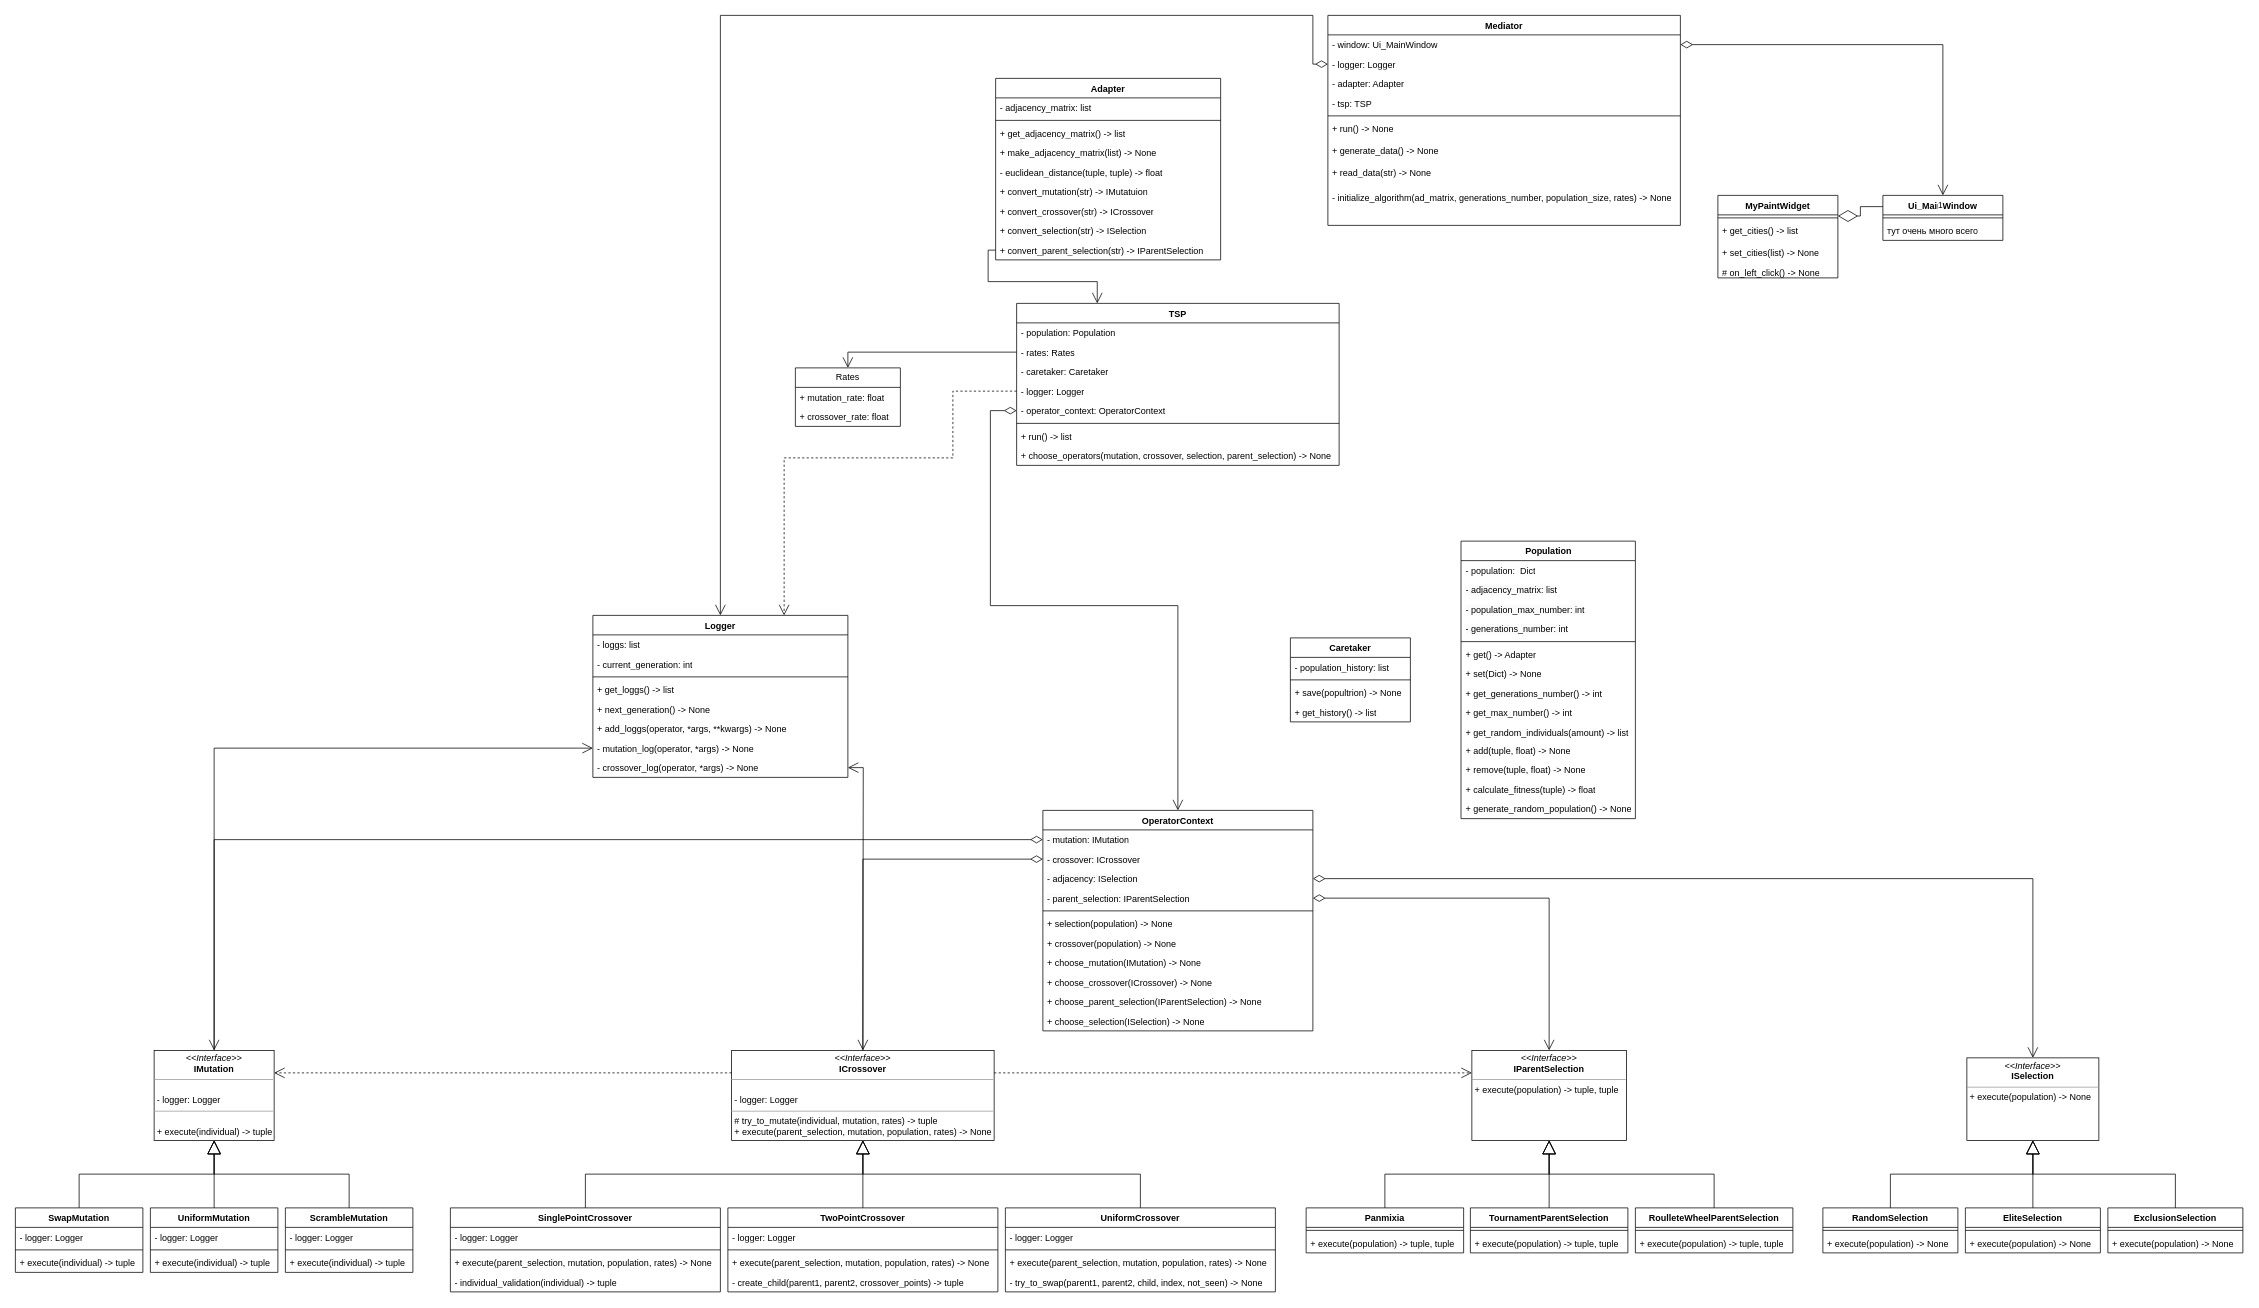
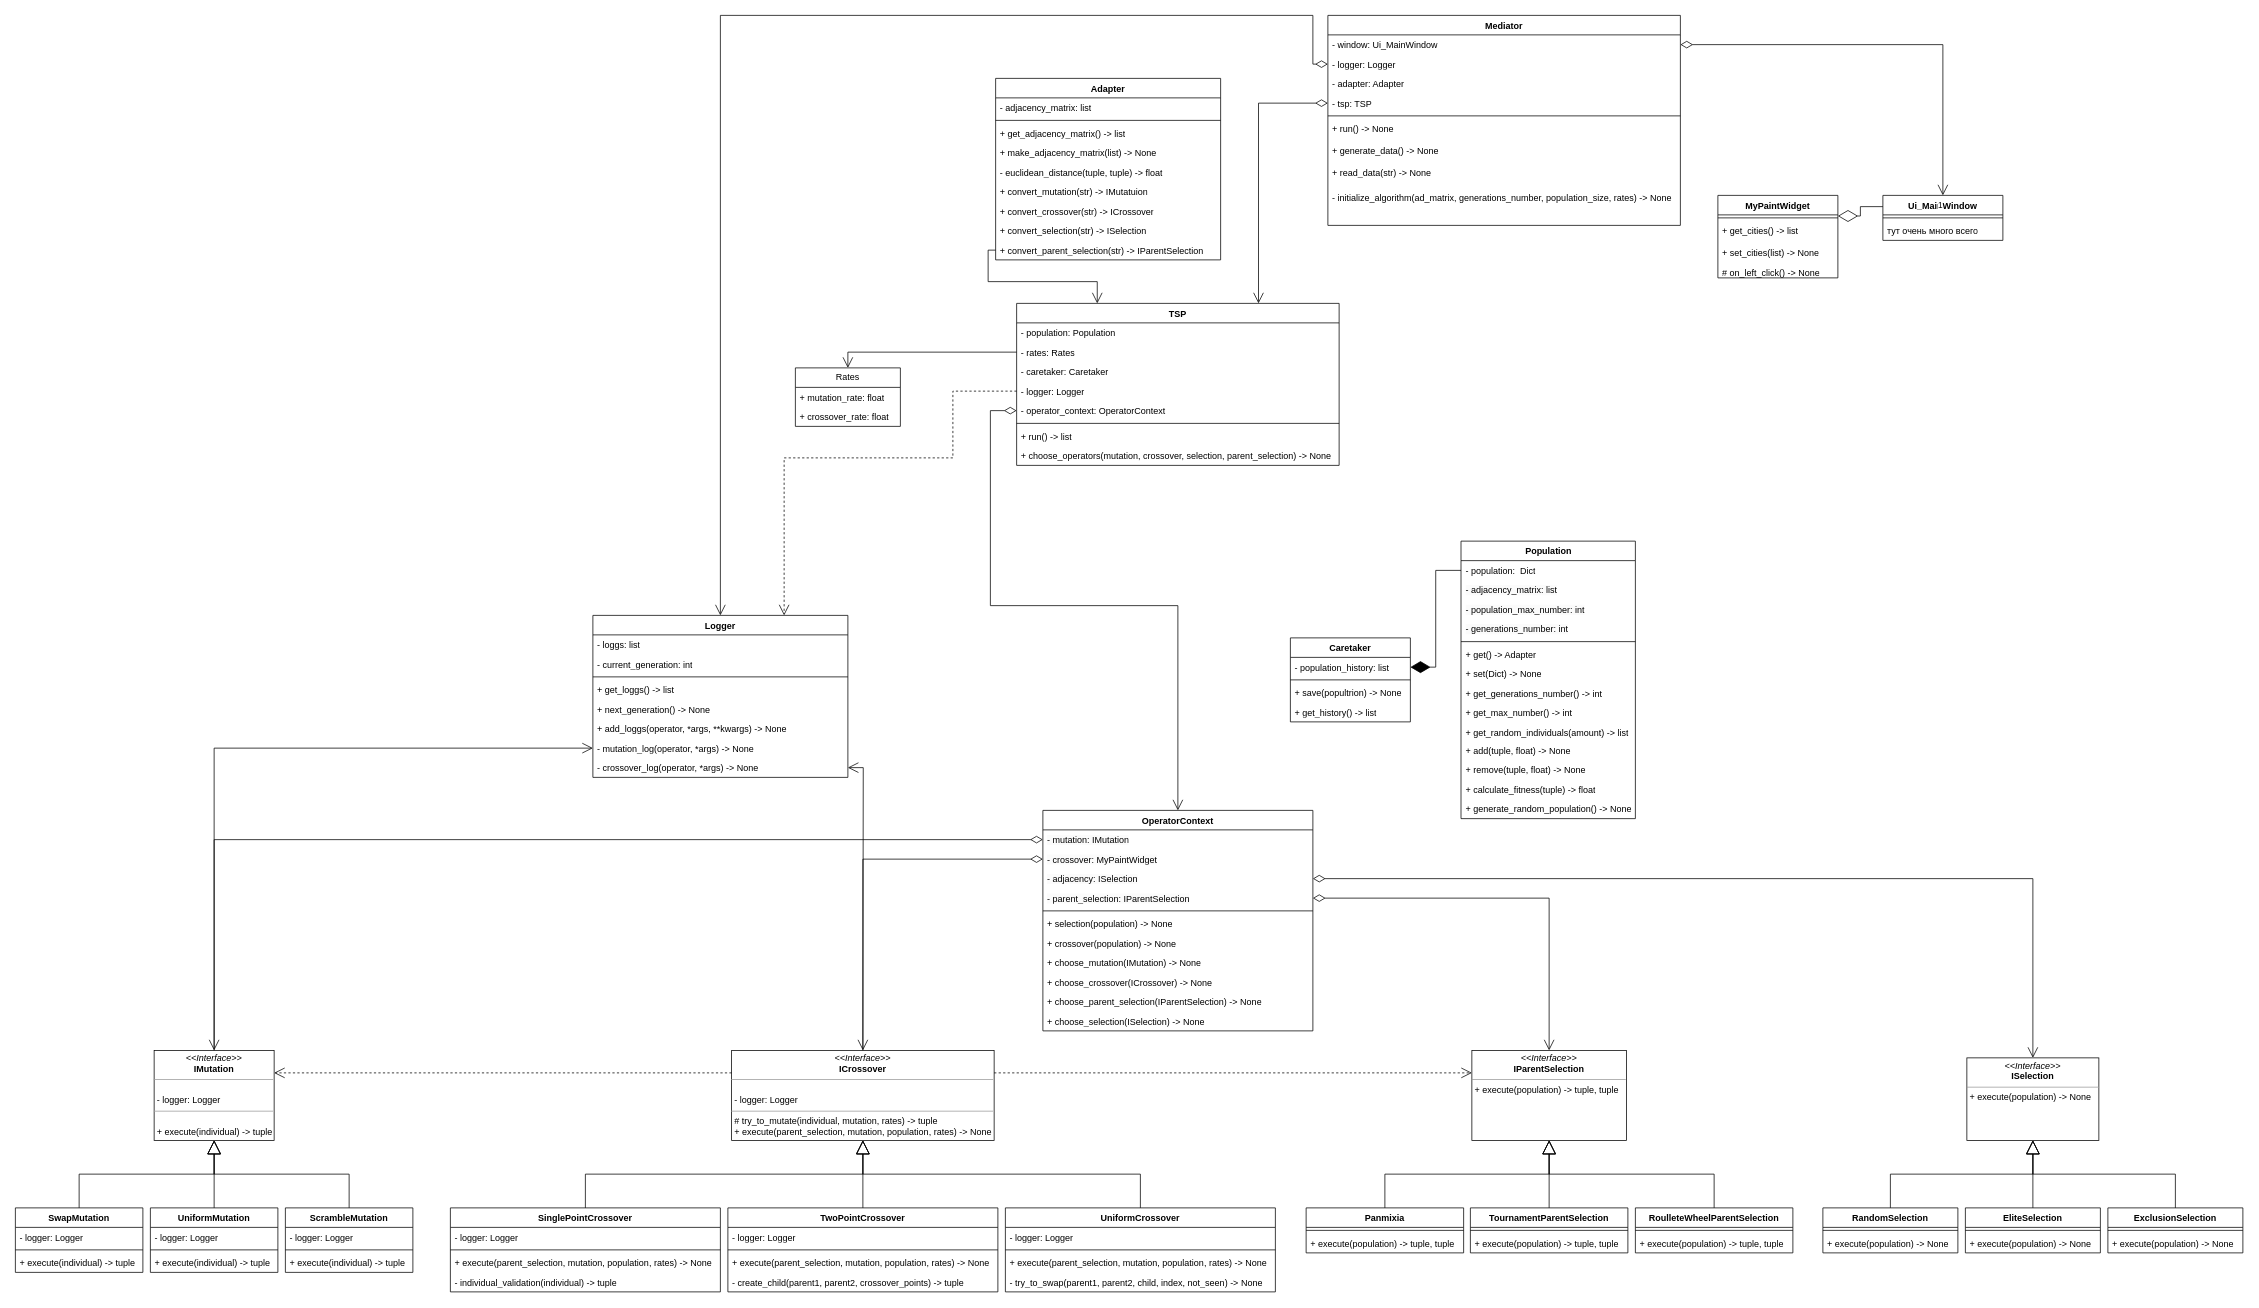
none -> (1259, 173)
none -> (1436, 610)
(1102, 860) -> (1107, 860)
